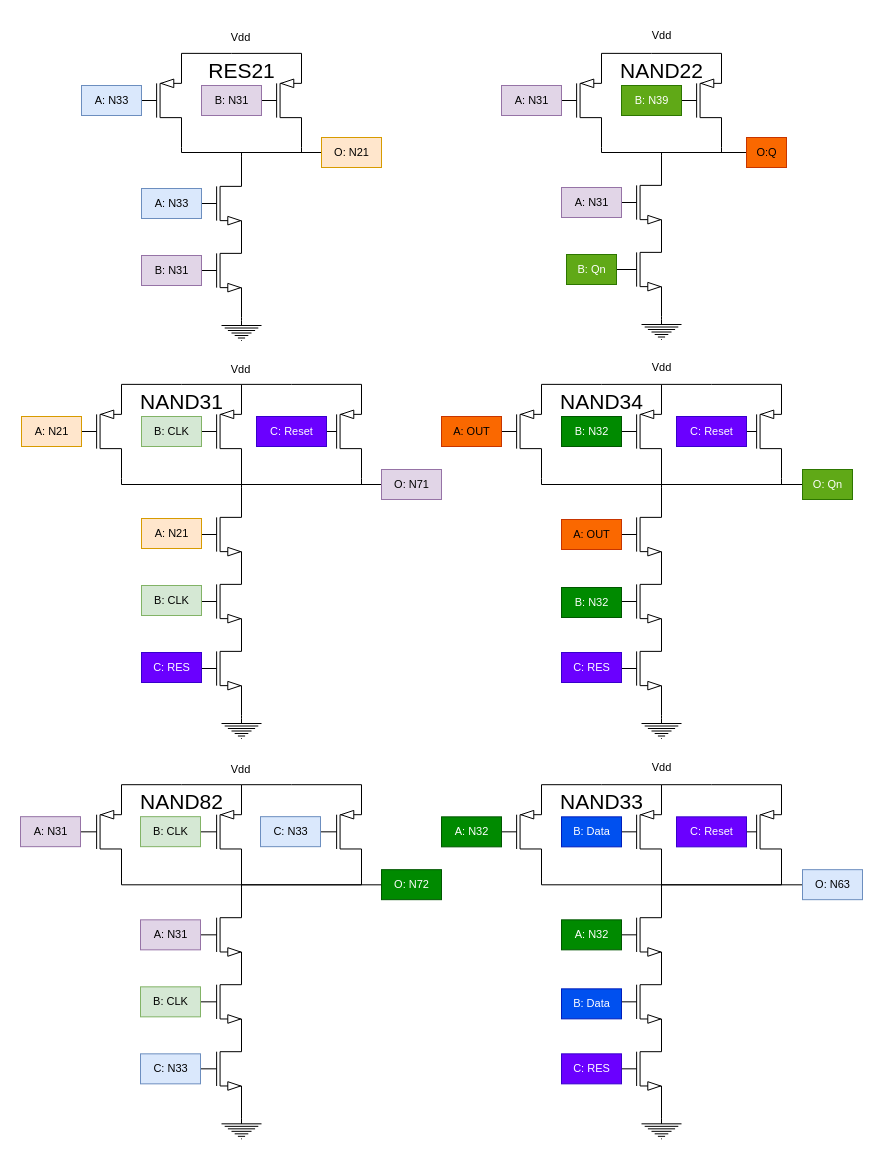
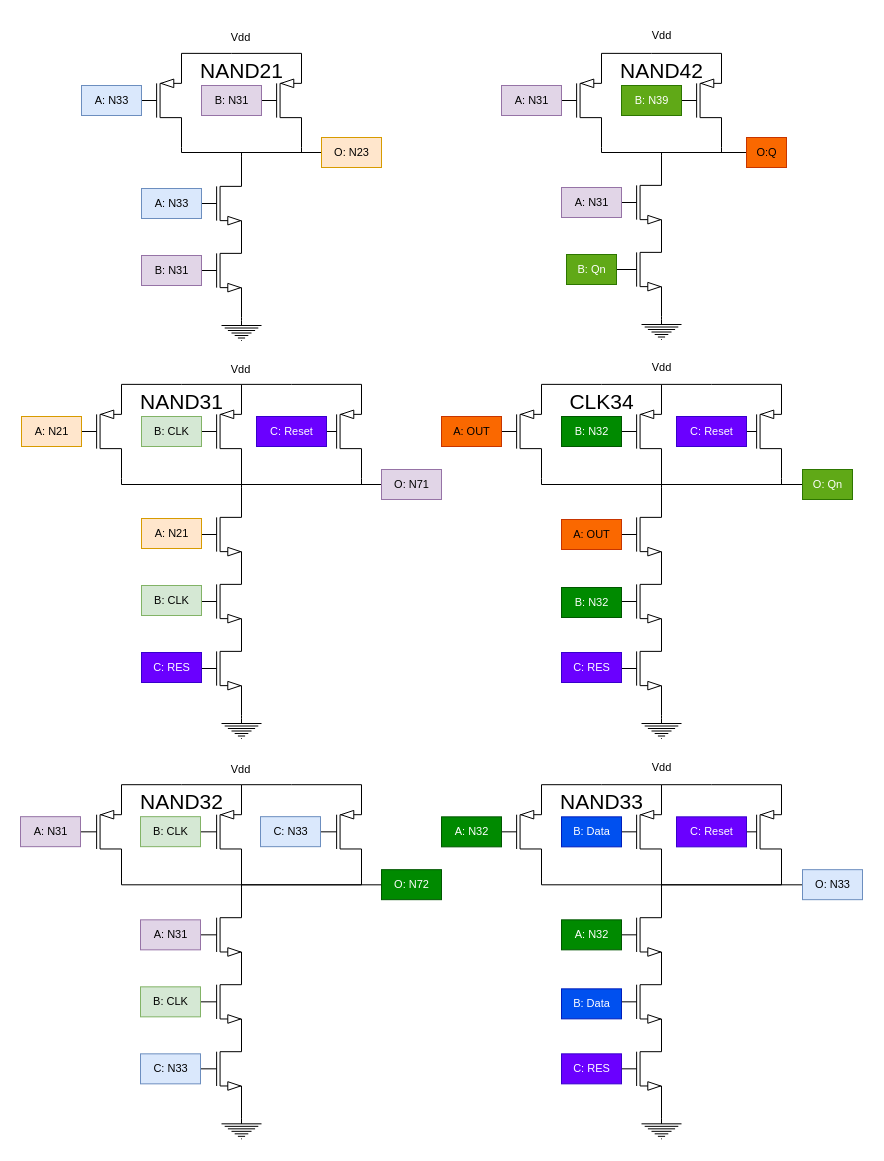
(242, 71) -> (242, 71)
(662, 71) -> (662, 71)
(352, 153) -> (352, 153)
(602, 402) -> (602, 402)
(182, 802) -> (182, 802)
(833, 885) -> (833, 885)
